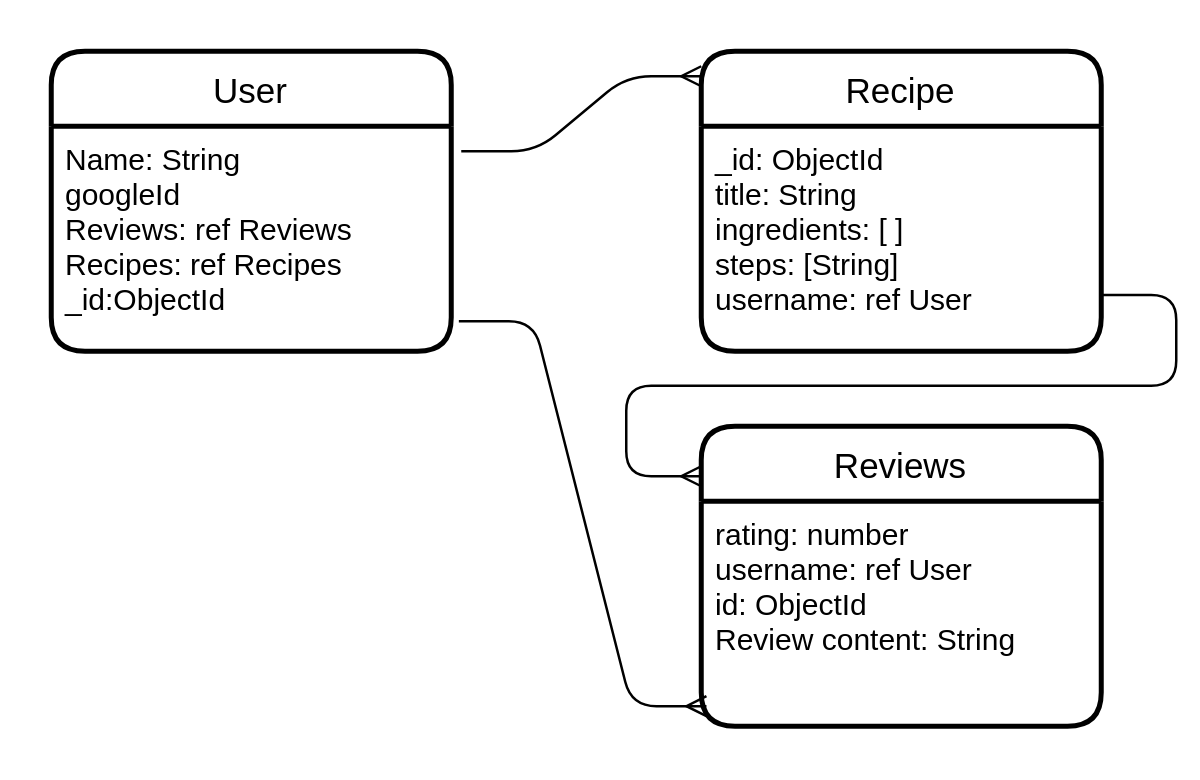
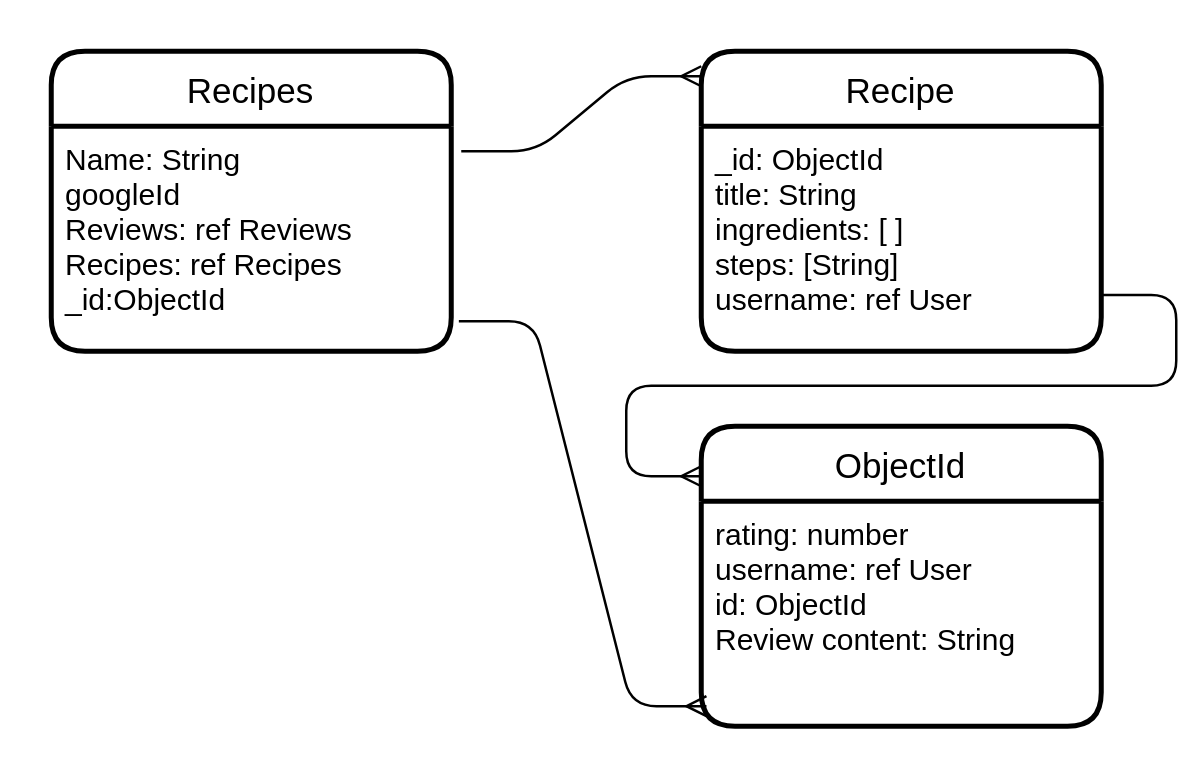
(250, 91) -> (250, 91)
(900, 466) -> (900, 466)
